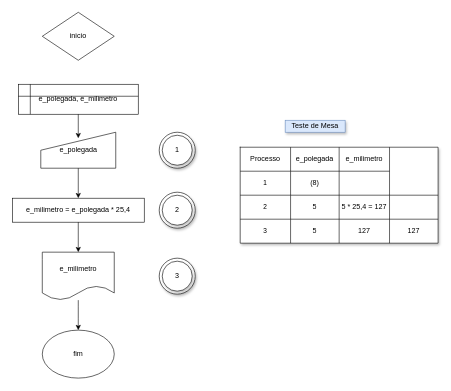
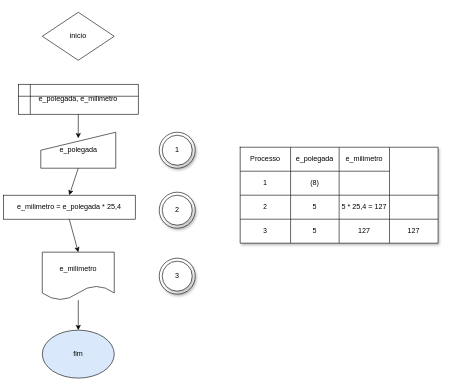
(315, 126) -> none
(78, 210) -> (69, 207)
(78, 354) -> (78, 354)
